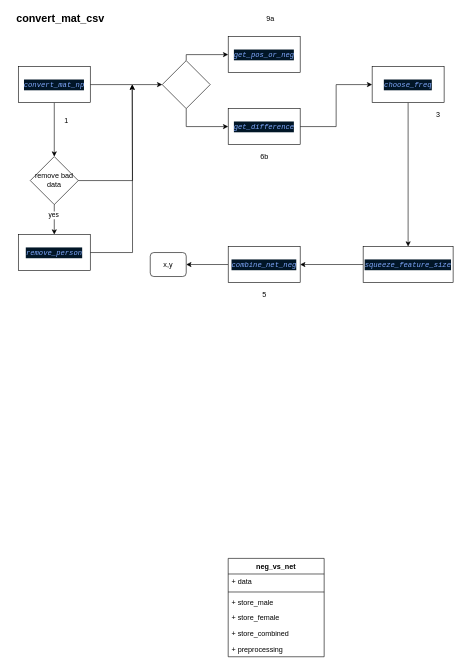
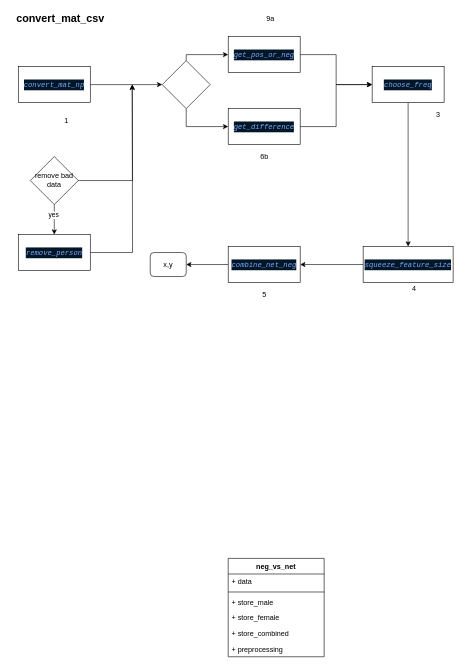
none -> (332, 54)
(54, 151) -> none
none -> (414, 288)
